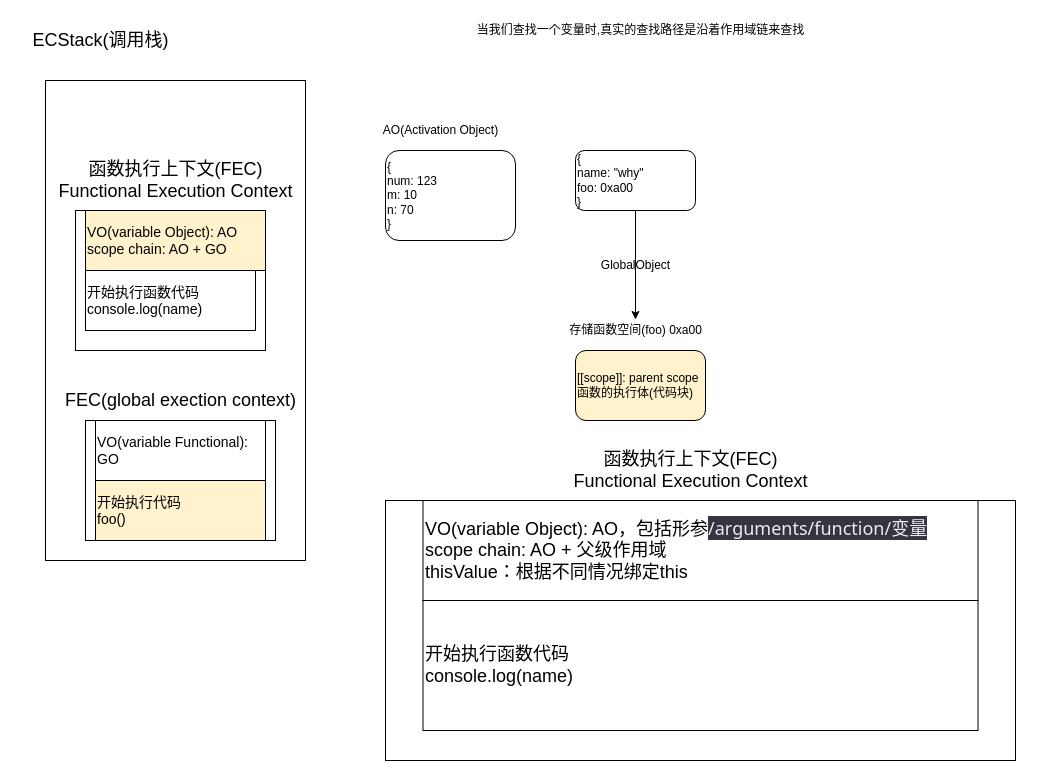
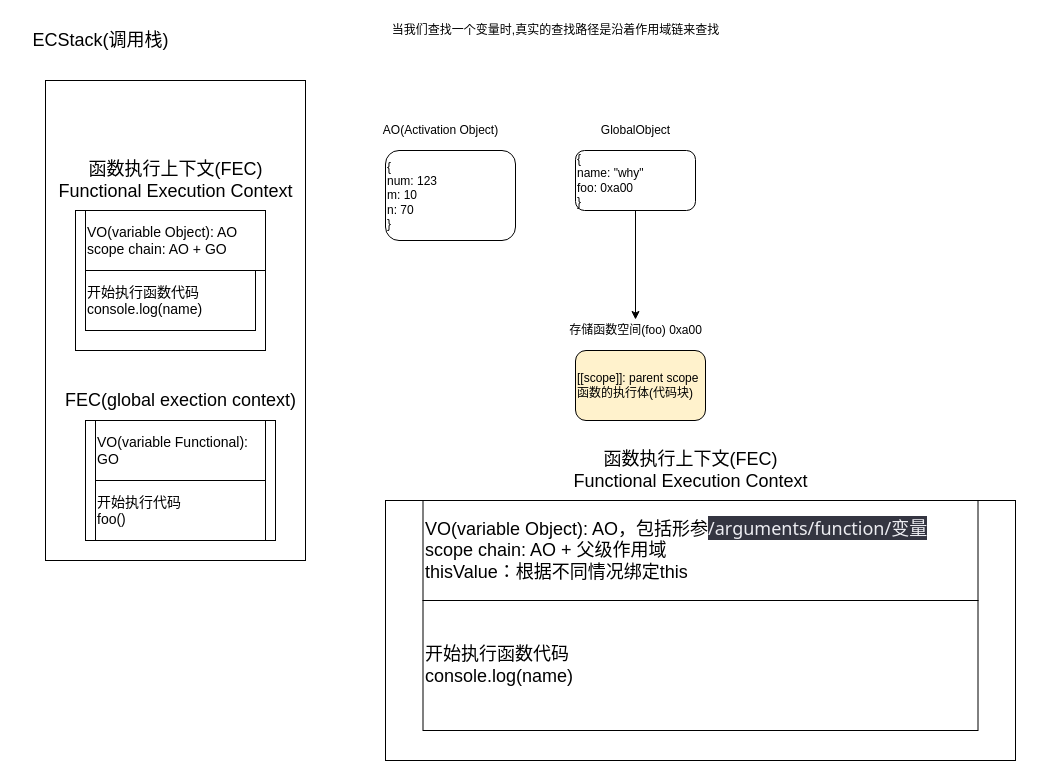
(641, 31) -> (556, 31)
(176, 241) -> (176, 241)
(636, 266) -> (636, 131)
(181, 511) -> (181, 511)
